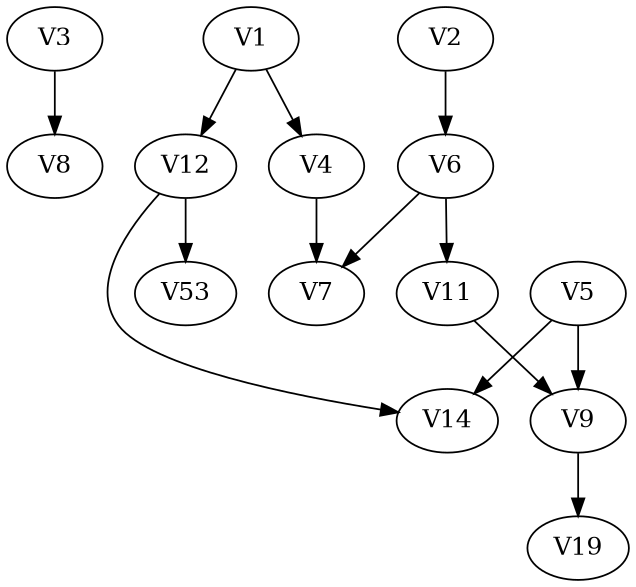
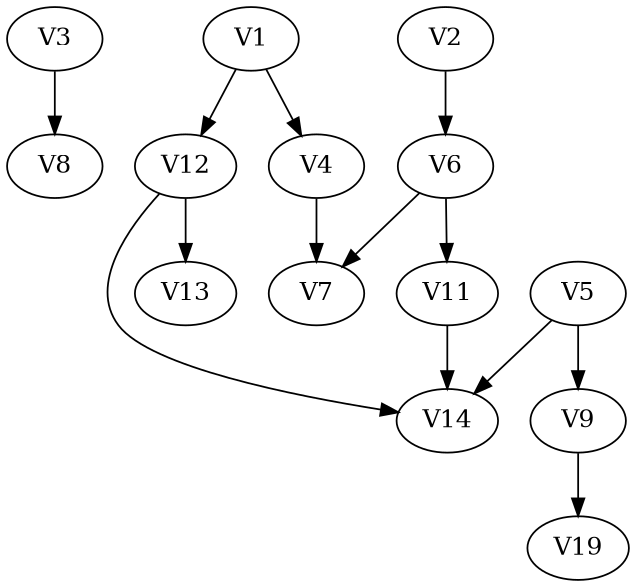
(186, 293) -> (186, 293)
(505, 350) -> (447, 348)
